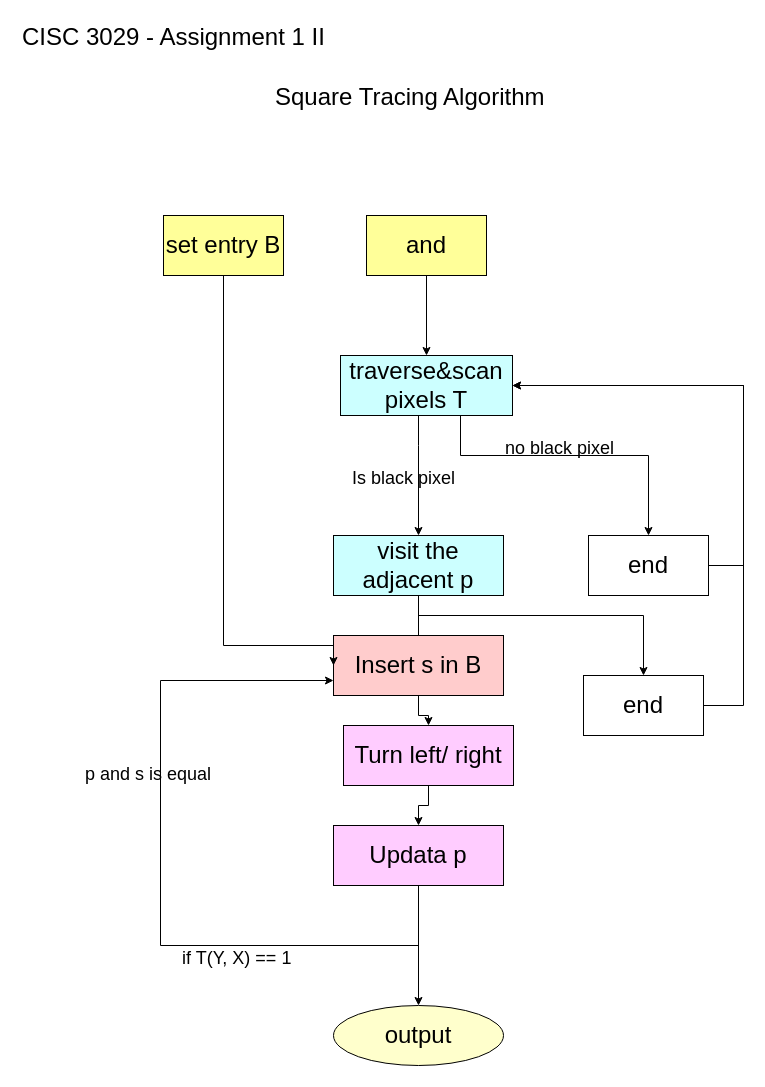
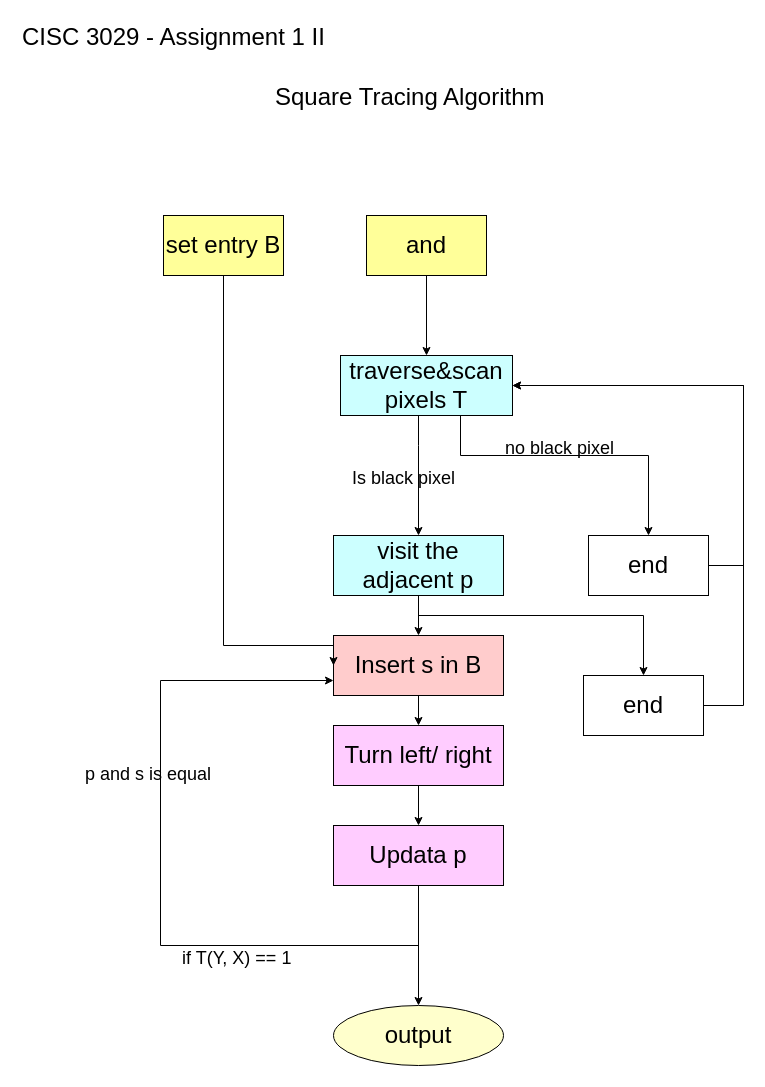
(419, 630) -> (419, 627)
(429, 756) -> (419, 756)
